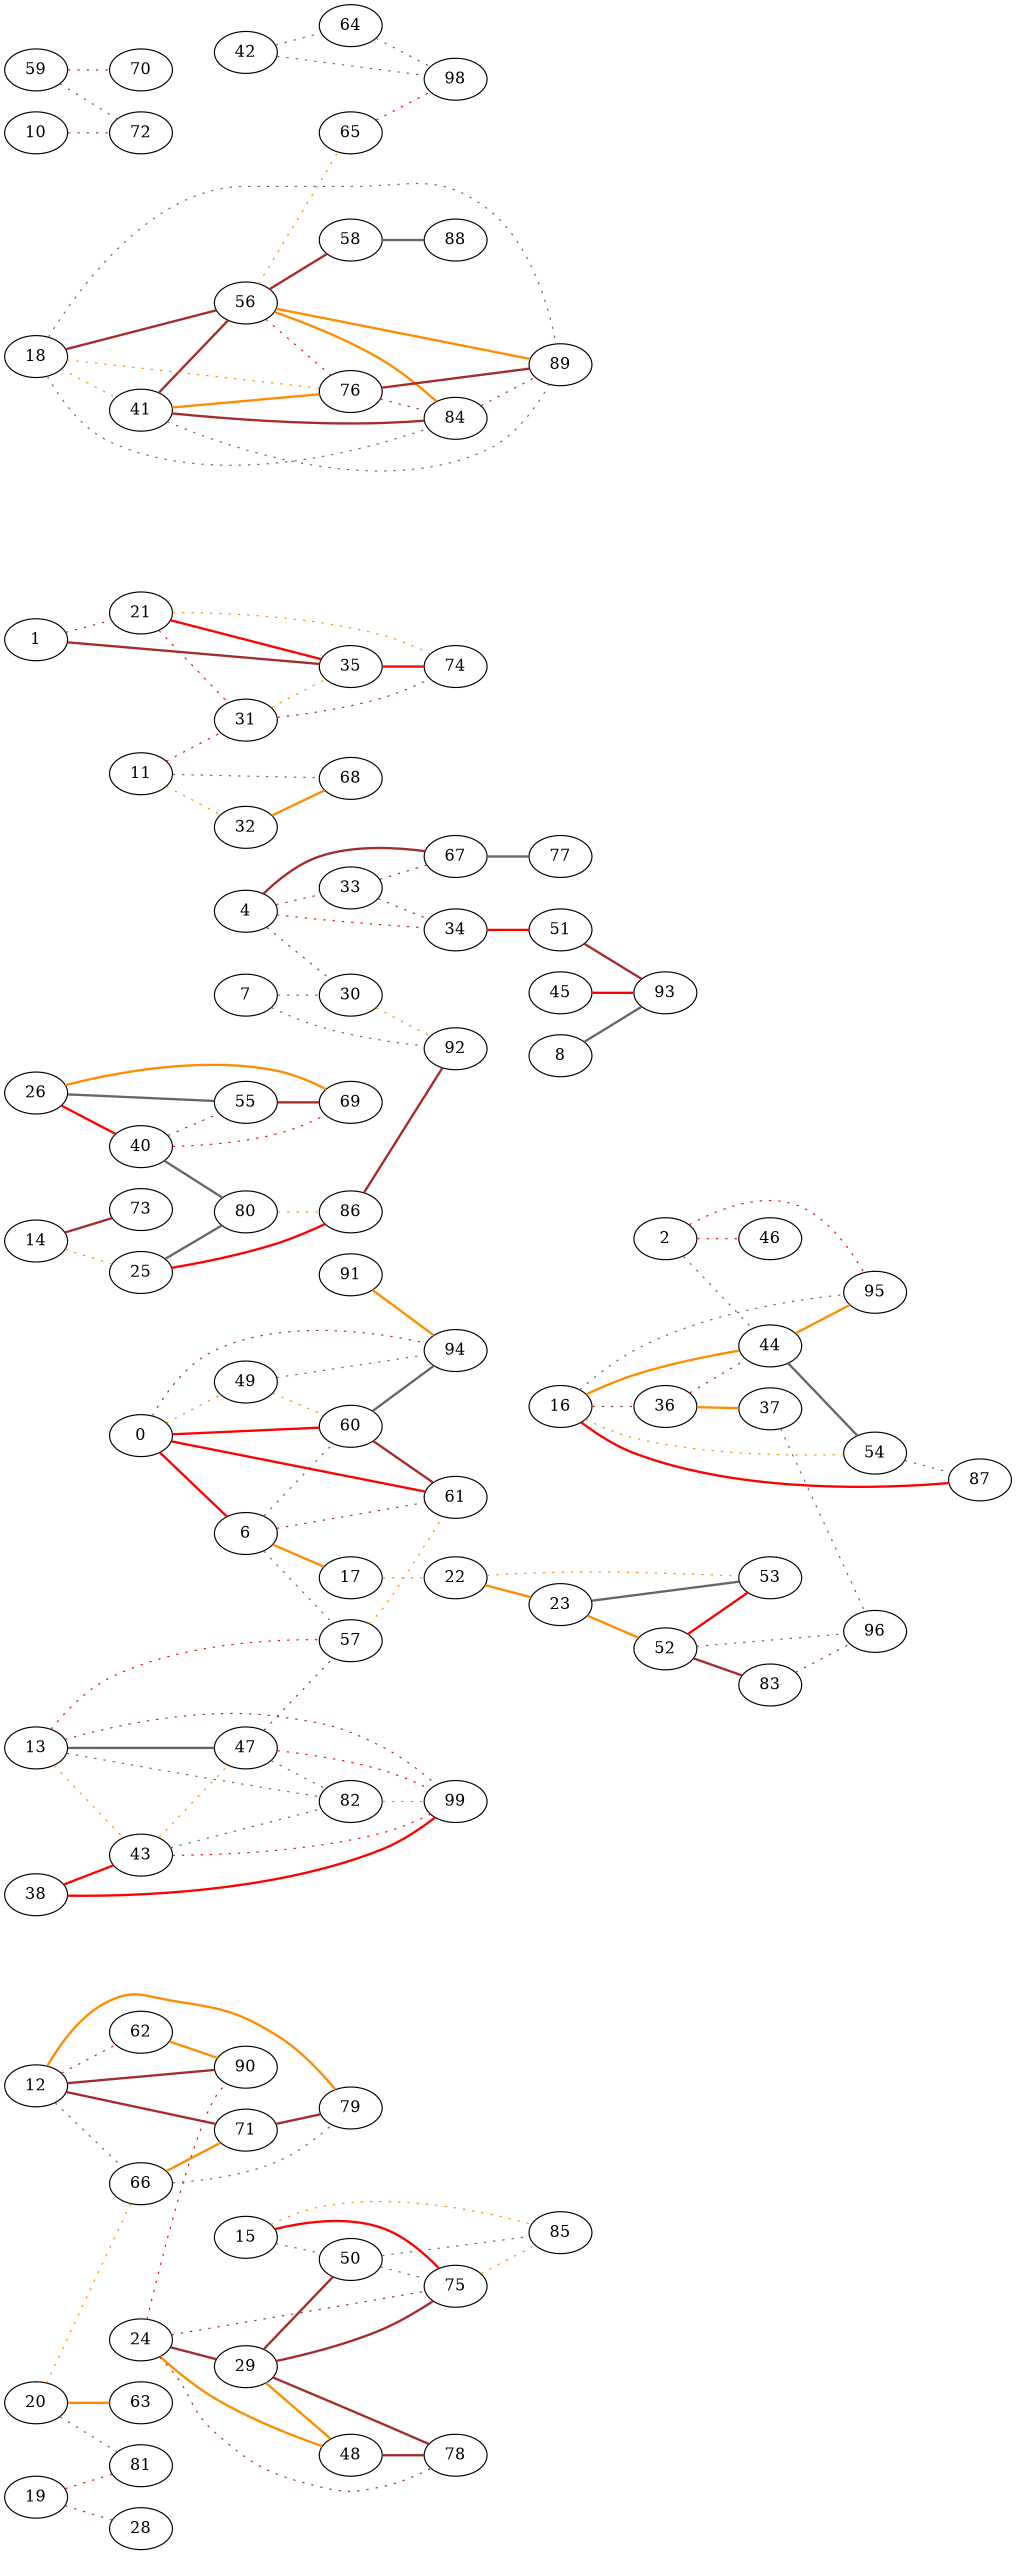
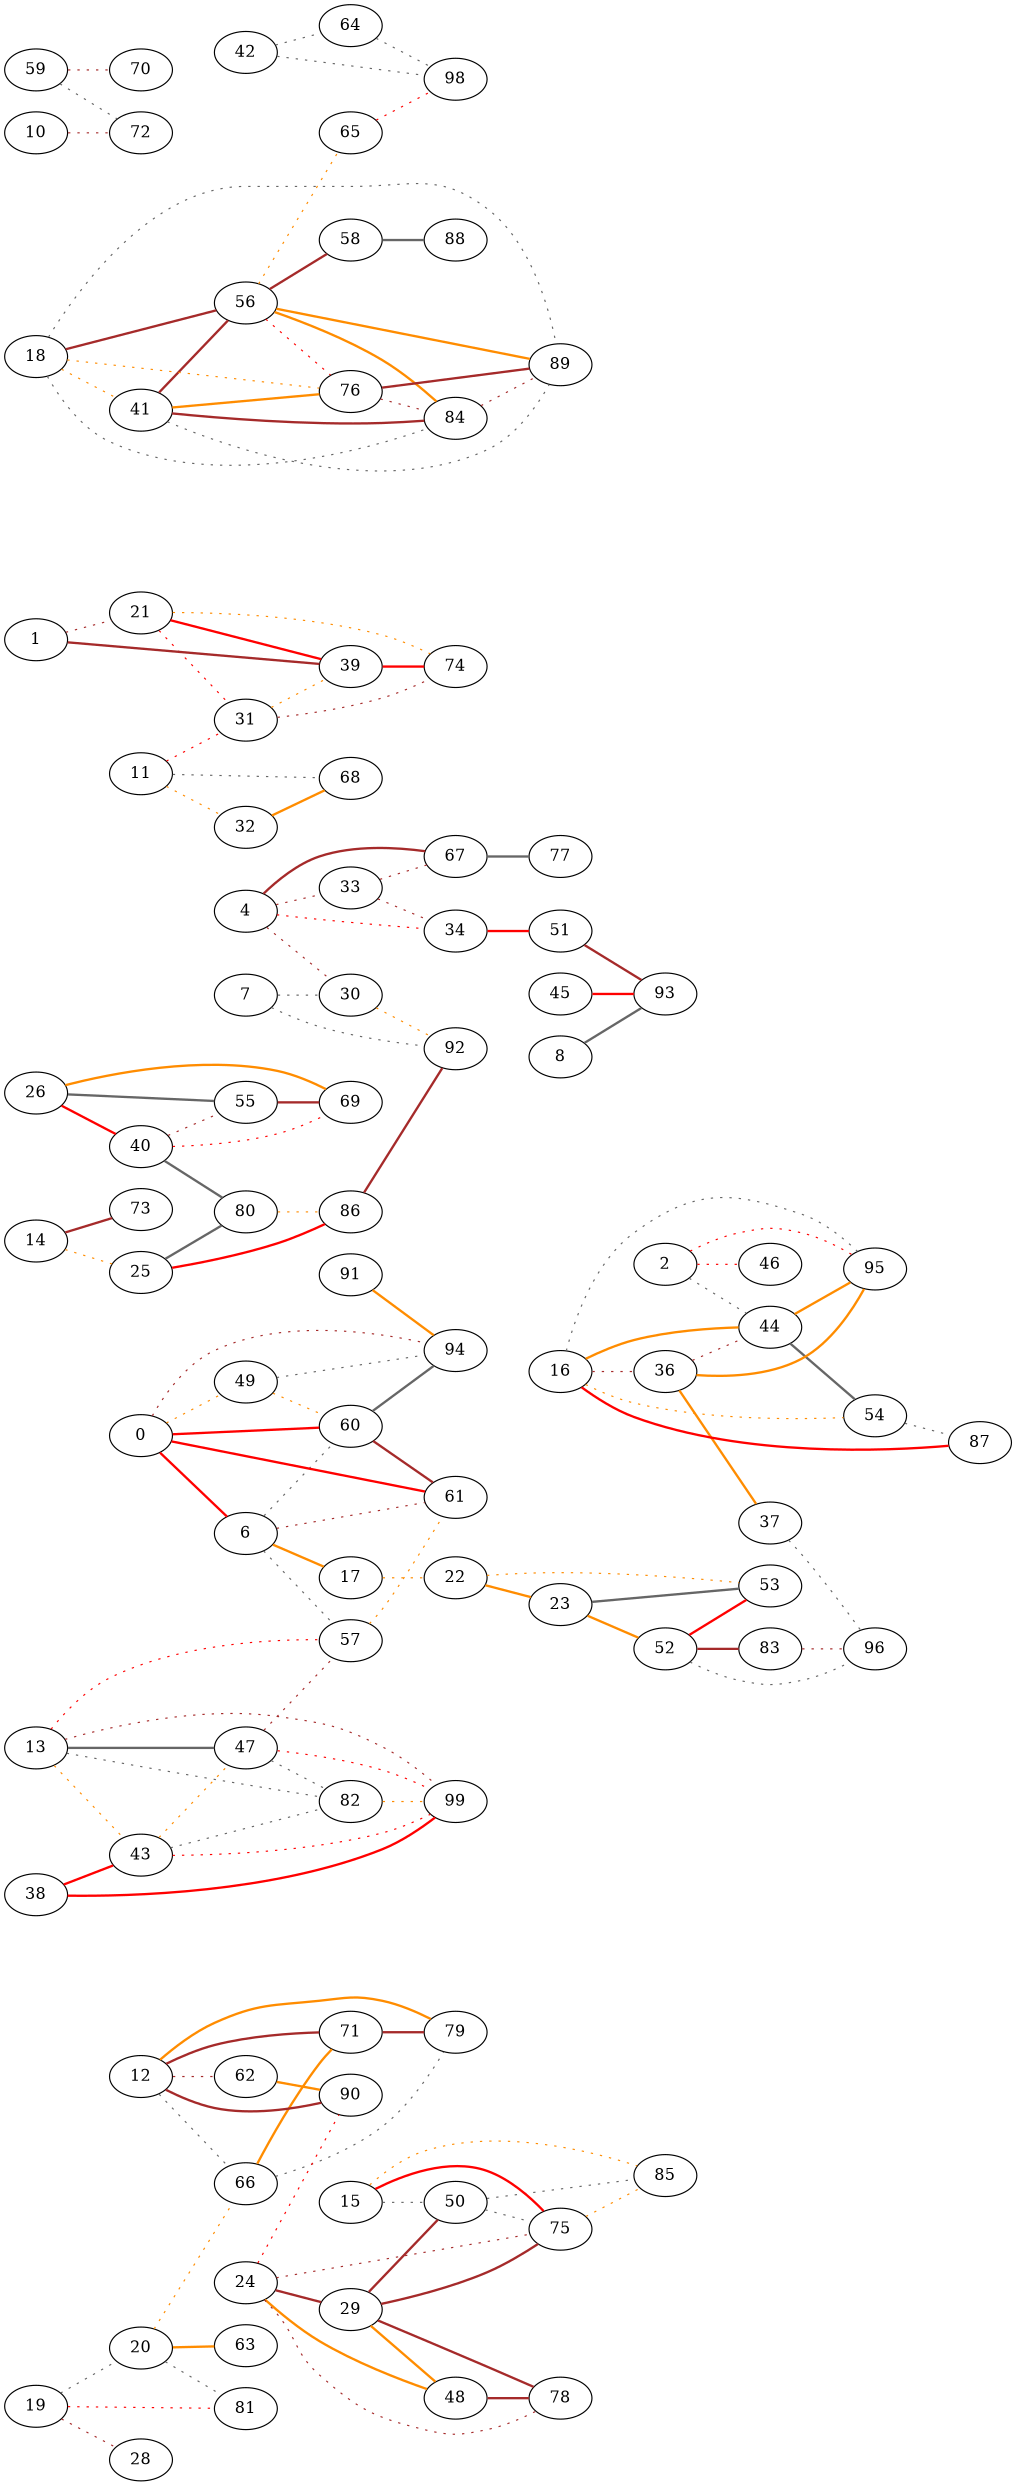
(351, 667) -> (351, 667)
none -> (796, 1361)
none -> (88, 2377)
